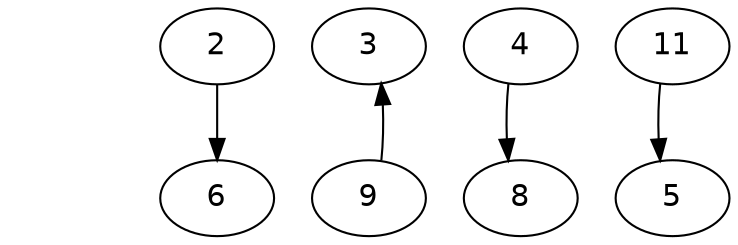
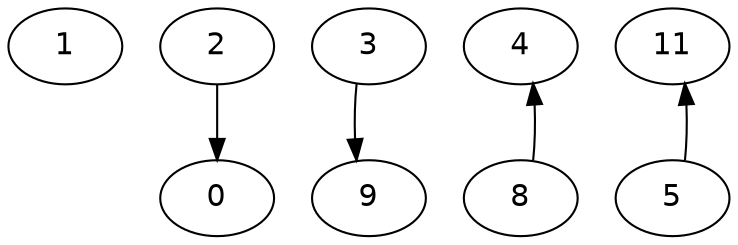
none -> (65, 46)
(507, 111) -> (535, 133)
(658, 111) -> (687, 133)
(383, 133) -> (355, 111)
(217, 198) -> (217, 198)
